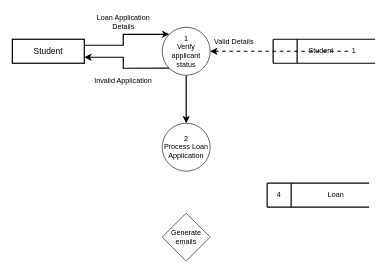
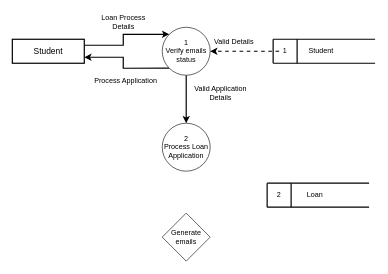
(124, 23) -> (124, 23)
(186, 51) -> (186, 51)
(354, 51) -> (285, 51)
(127, 81) -> (129, 81)
none -> (221, 93)
(279, 195) -> (279, 195)
(336, 195) -> (315, 195)
